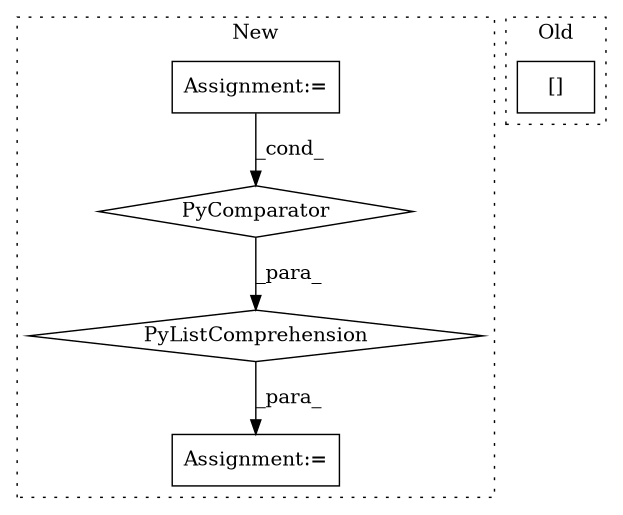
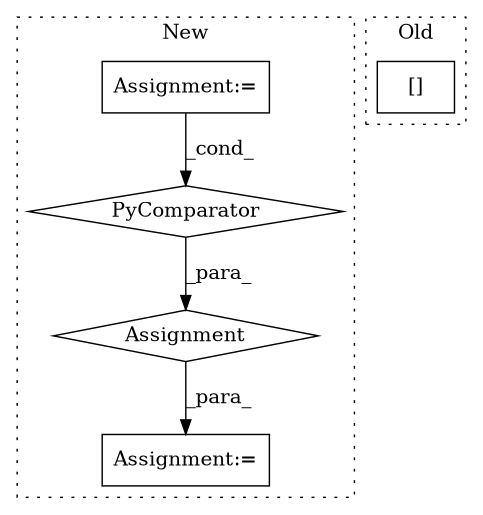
(256, 336) -> (186, 336)
